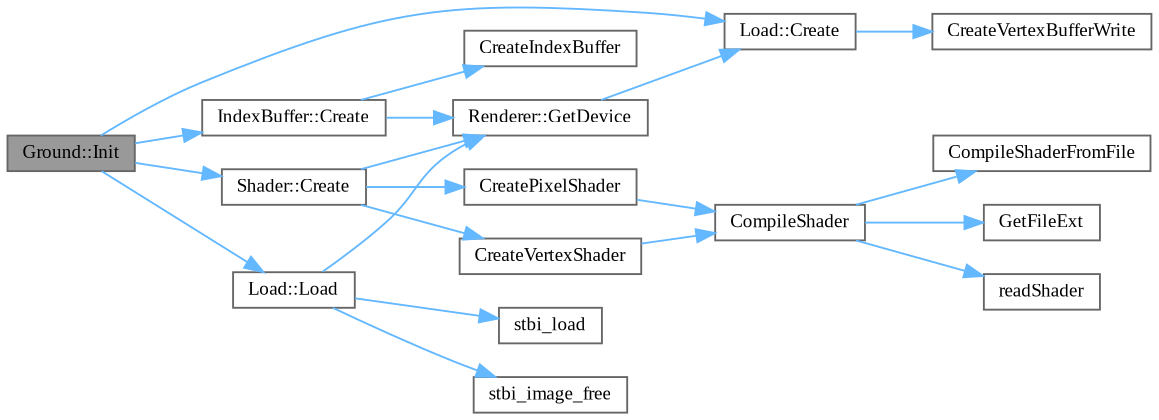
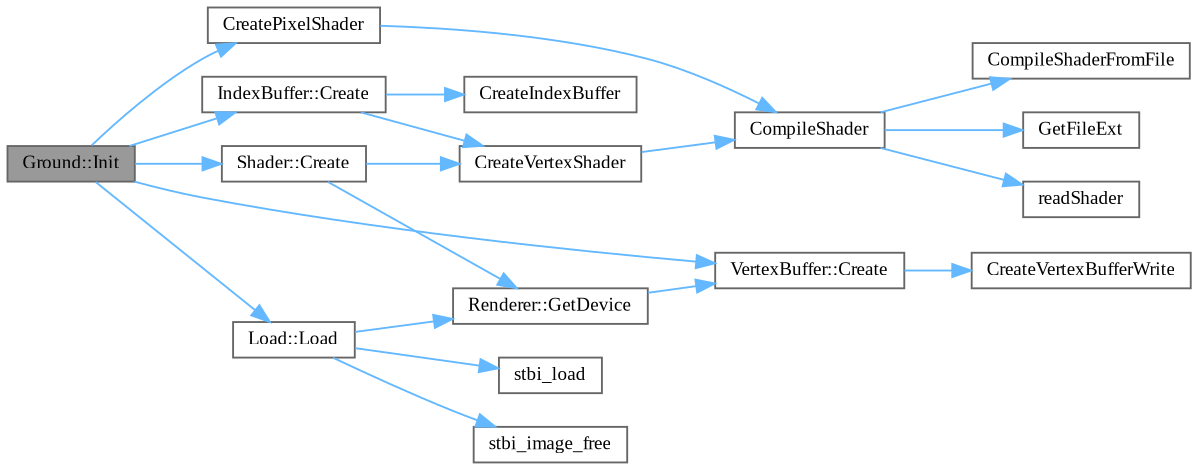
(790, 32) -> (810, 271)
(410, 118) -> (413, 127)
(402, 187) -> (152, 94)
